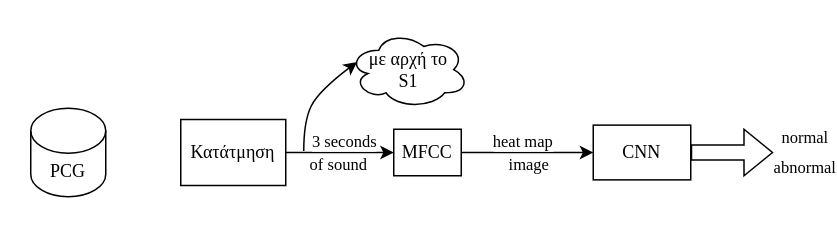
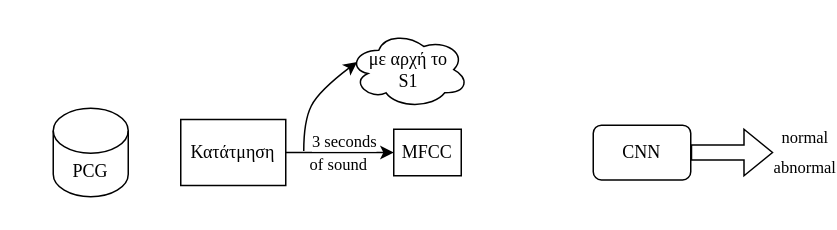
(68, 152) -> (91, 152)
(522, 152) -> none
(642, 152) -> (642, 152)
